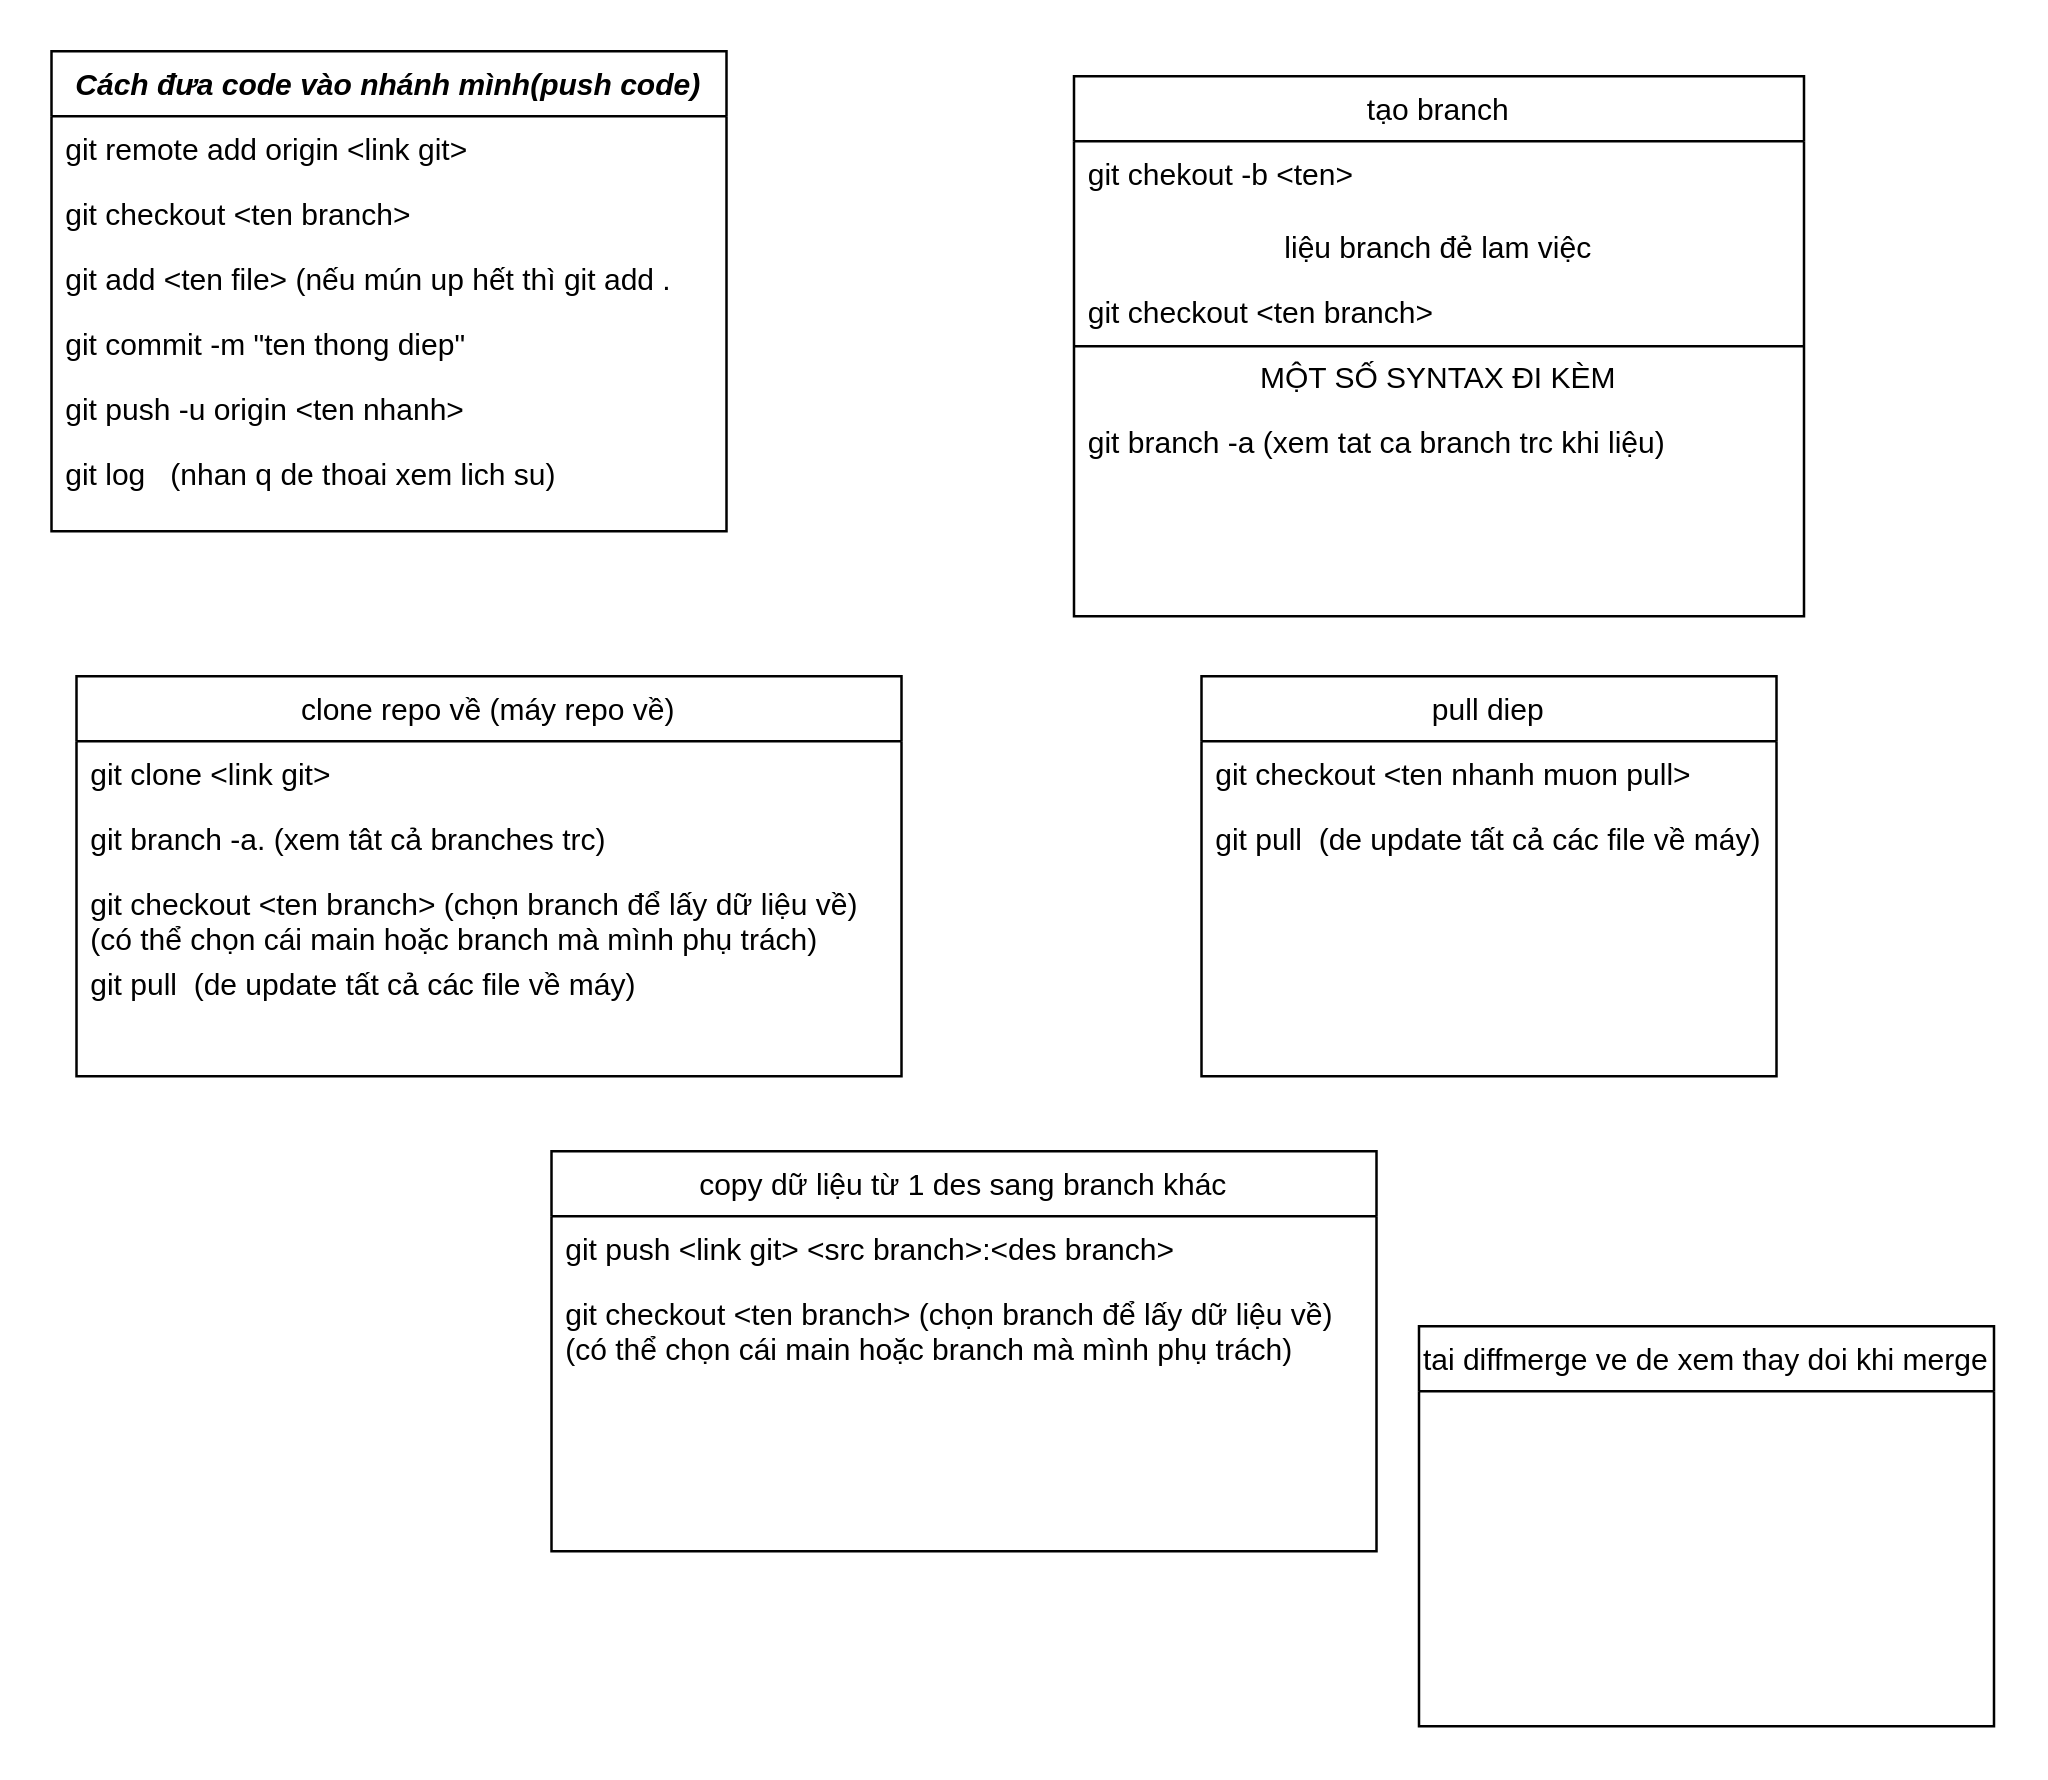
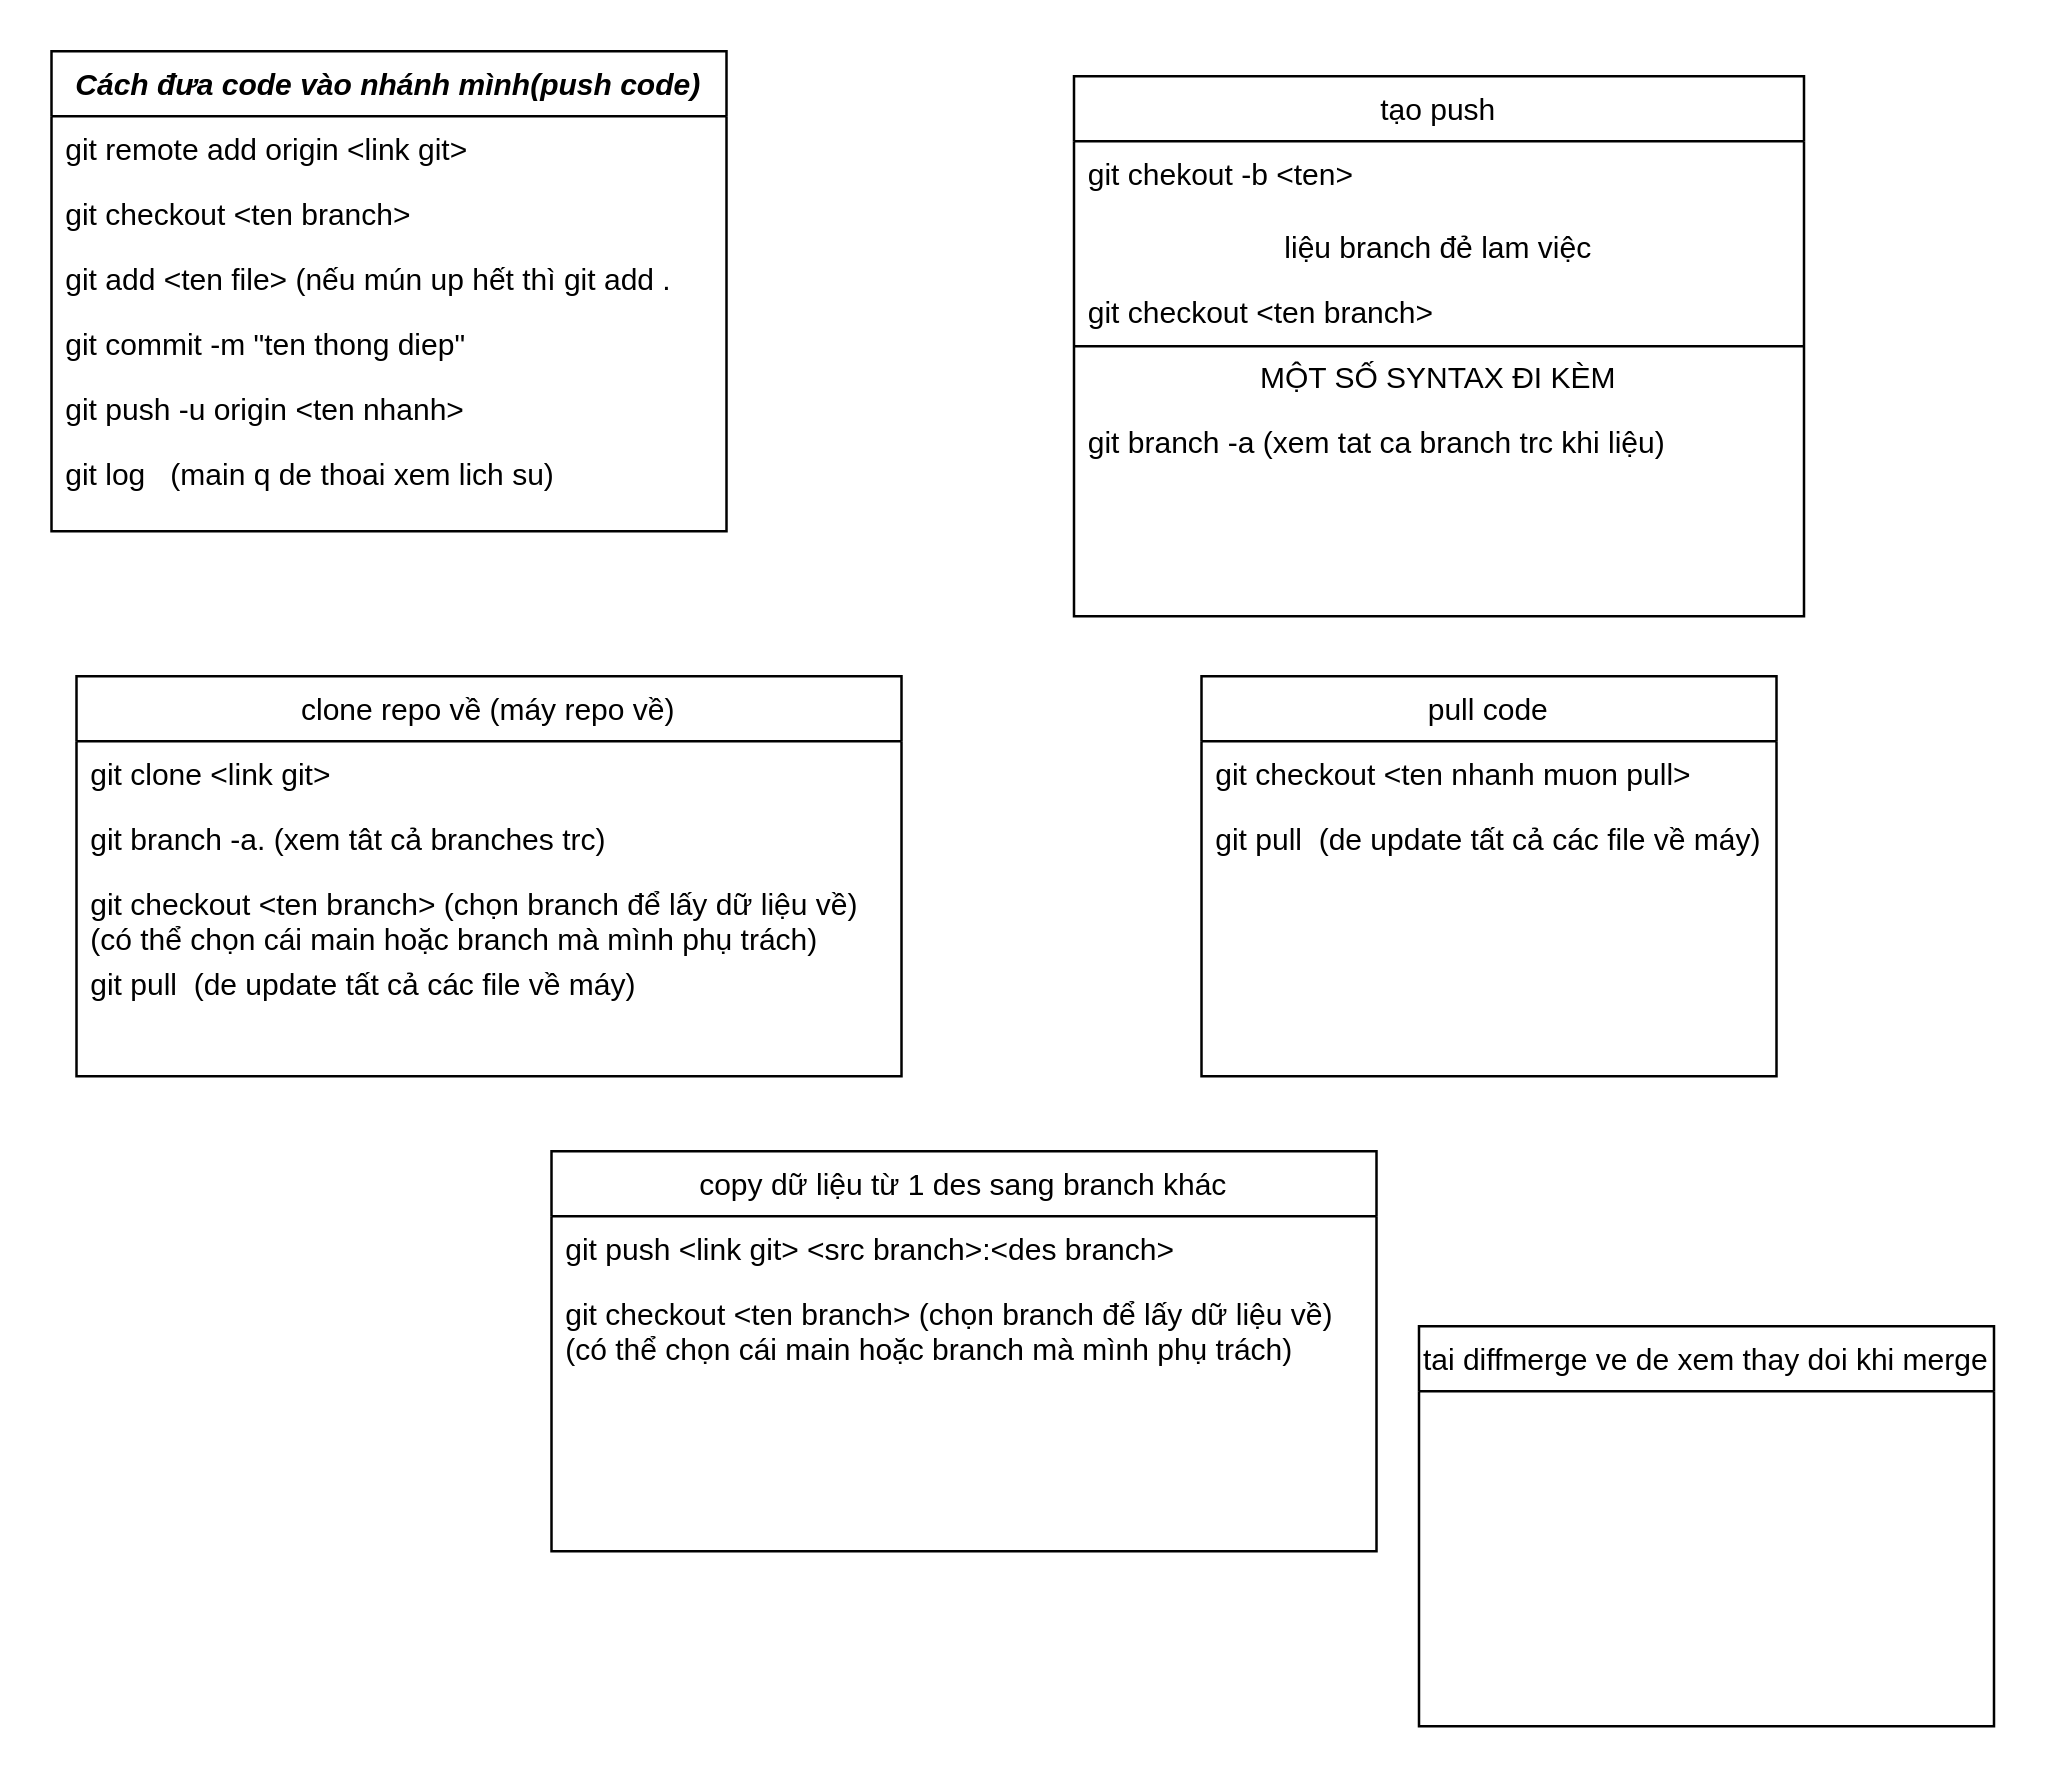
(1438, 110) -> (1438, 110)
(342, 475) -> (338, 475)
(1488, 710) -> (1488, 710)
